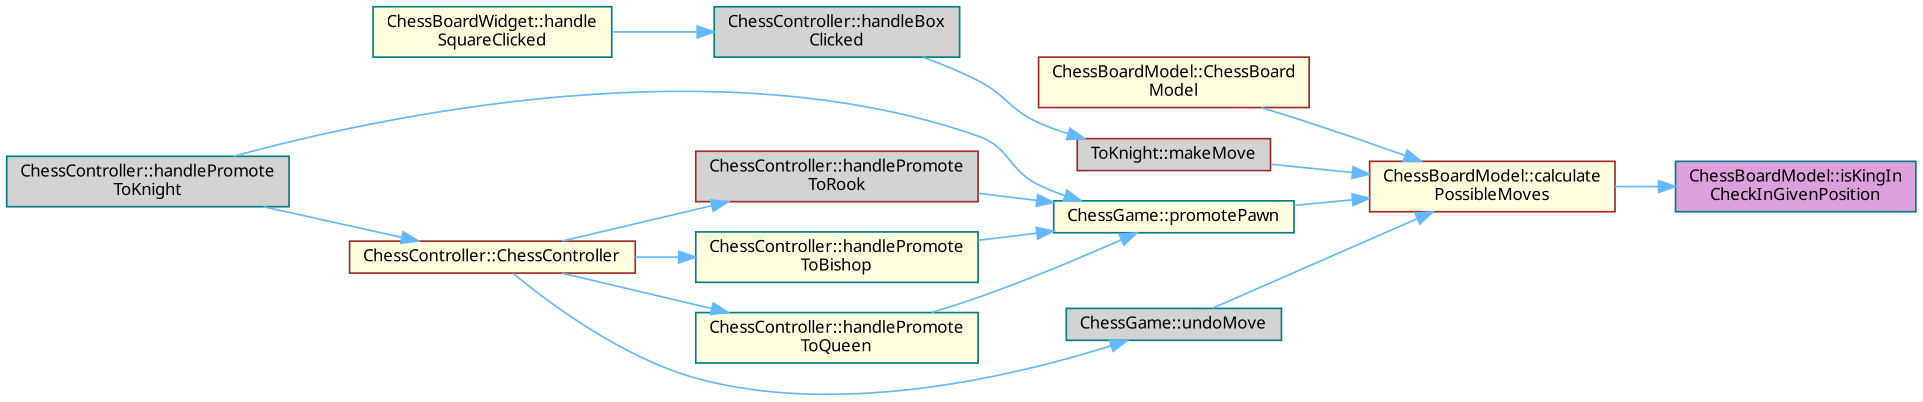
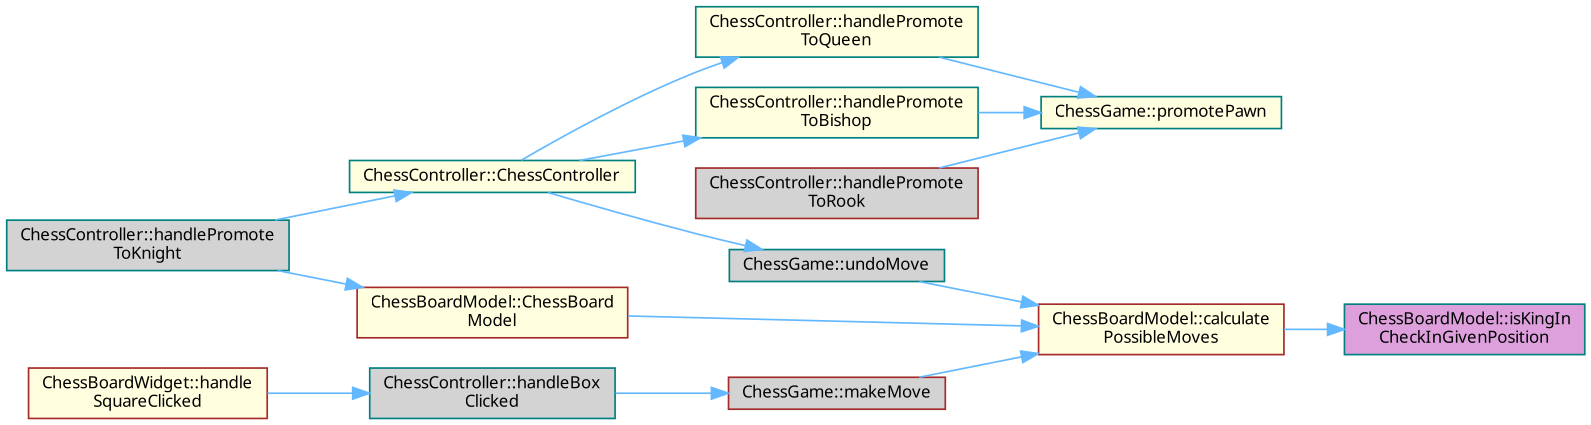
(492, 32) -> (148, 393)
(659, 92) -> (312, 277)
(1174, 155) -> (837, 393)
(1323, 203) -> none
(637, 223) -> none
(492, 257) -> (492, 176)
